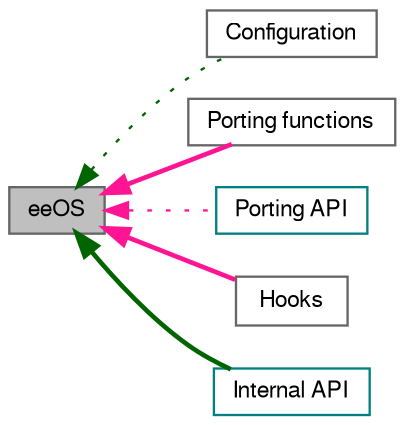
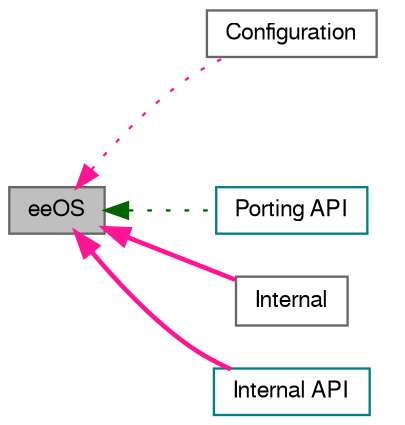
(153, 106) -> (153, 106)
(292, 122) -> none
(172, 210) -> (172, 210)
(292, 301) -> (292, 301)
(155, 318) -> (155, 318)
